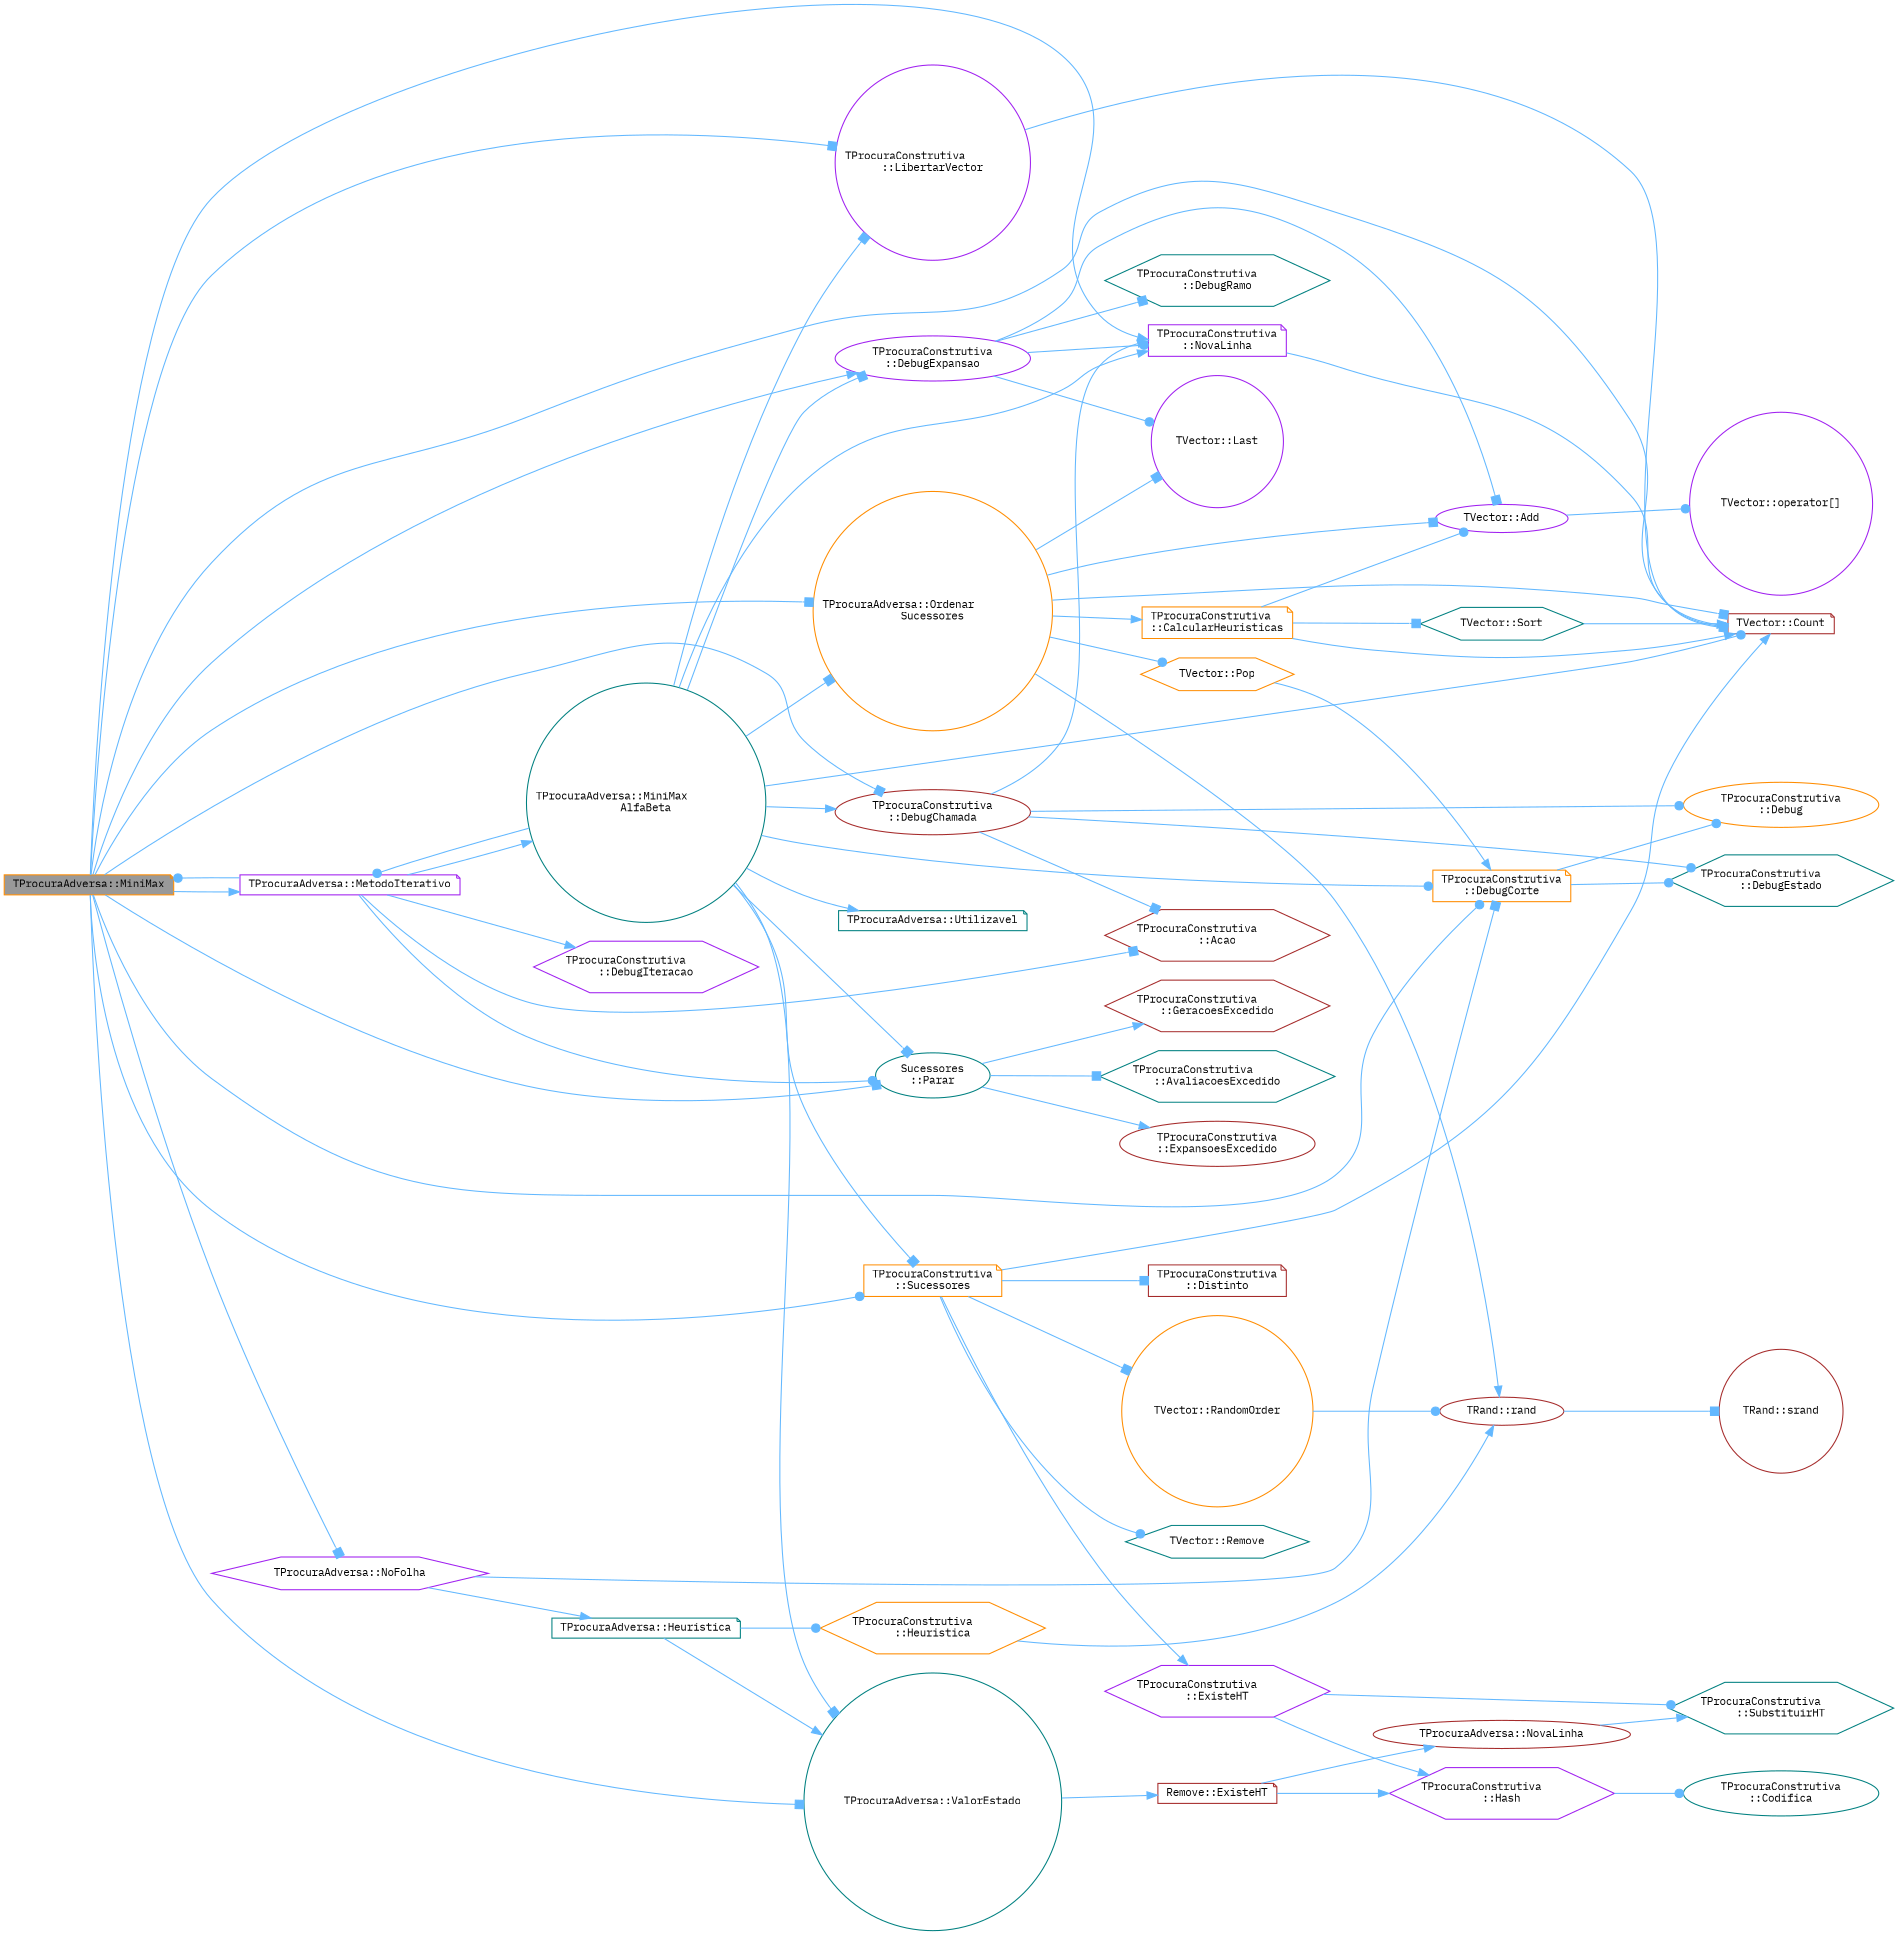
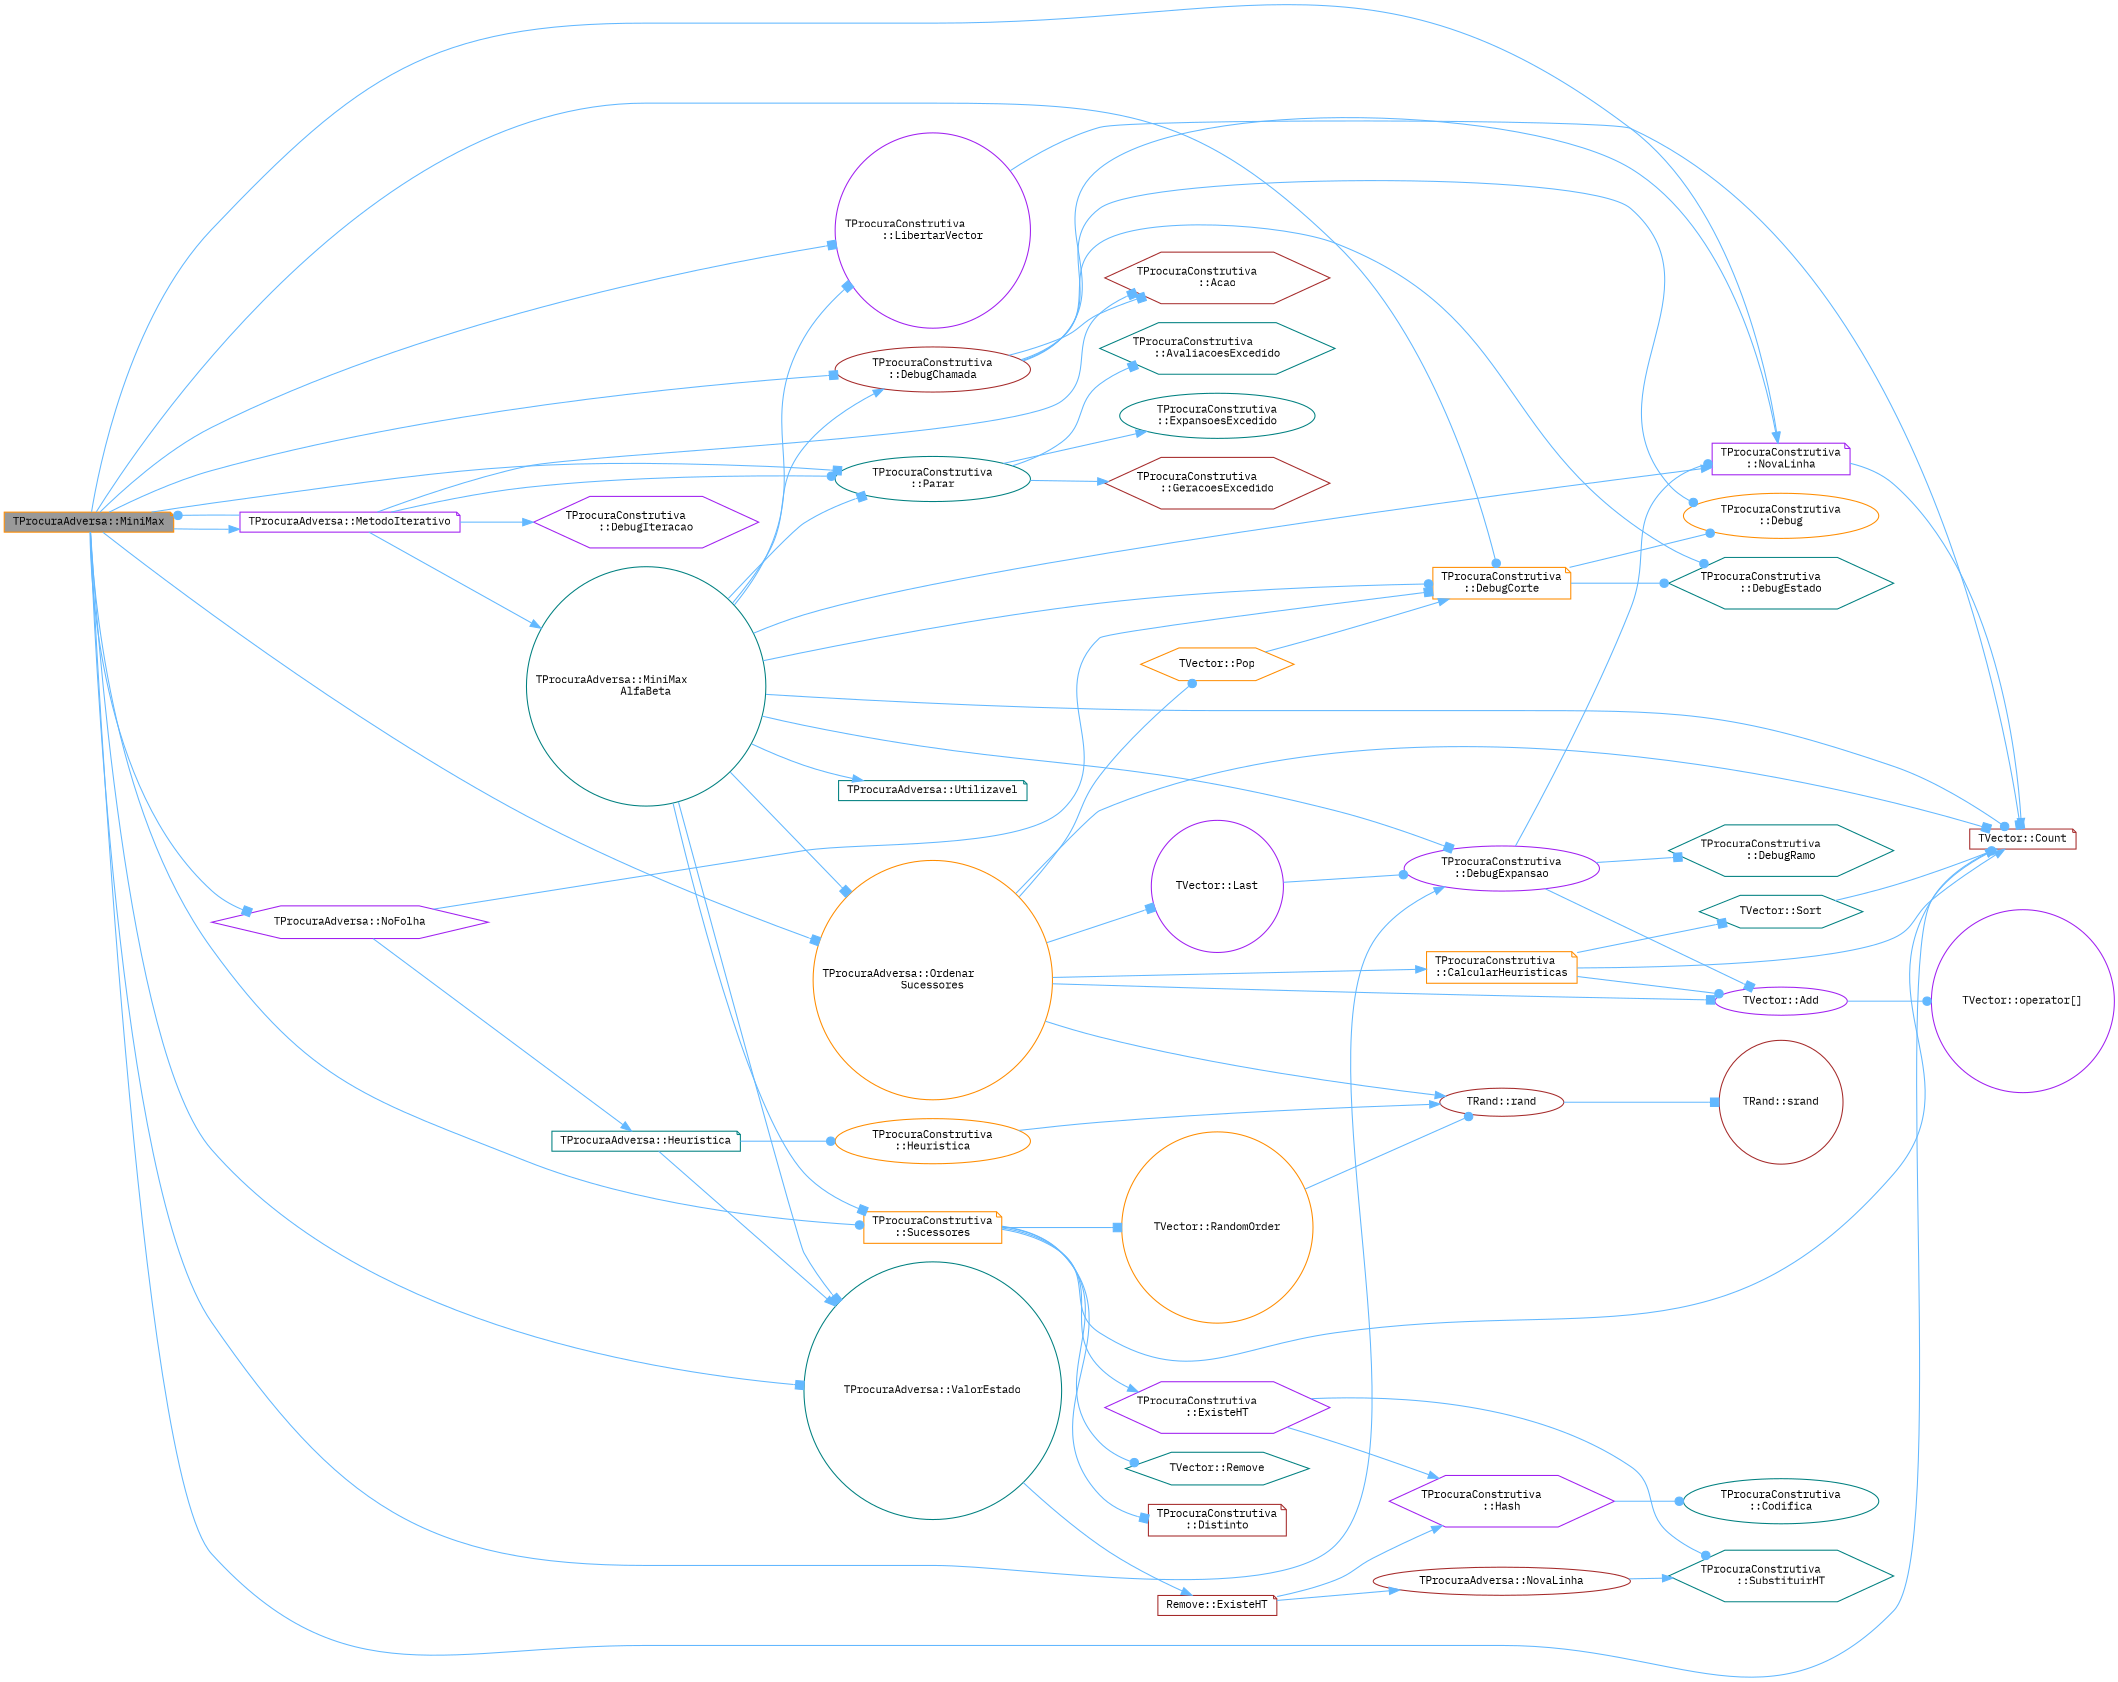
(1069, 398) -> (1341, 879)
(455, 849) -> none
(933, 1075) -> (933, 479)
(1217, 1144) -> (1217, 416)
(933, 1628) -> (933, 1141)
